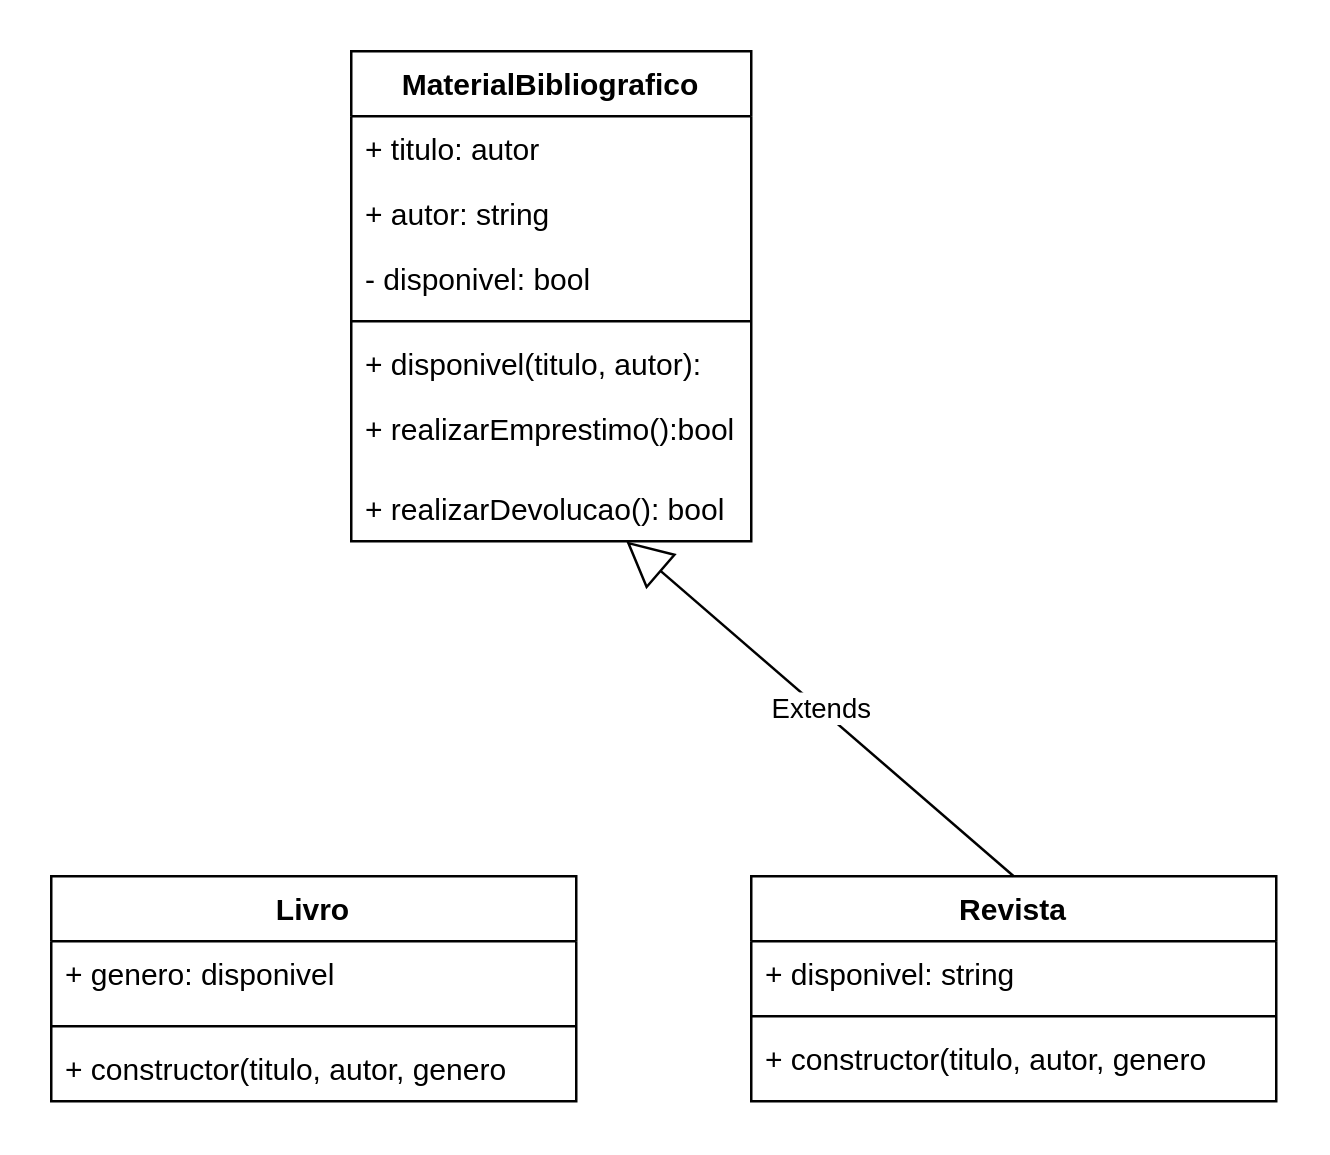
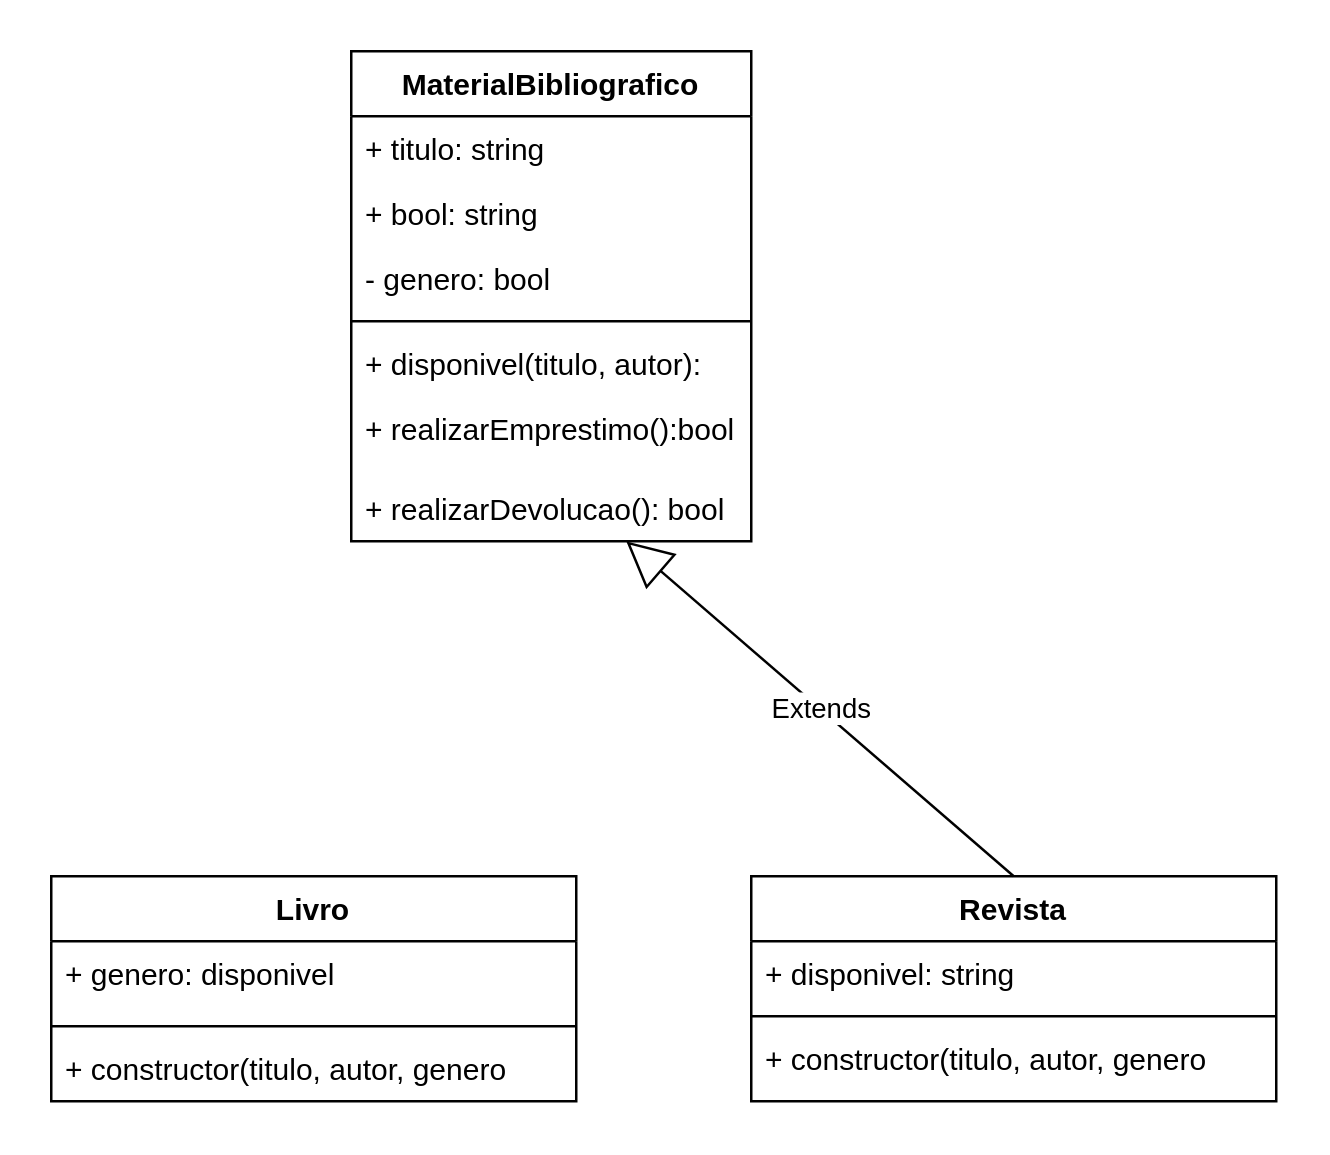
(473, 152) -> (477, 152)
(477, 217) -> (464, 217)
(490, 282) -> (468, 282)
